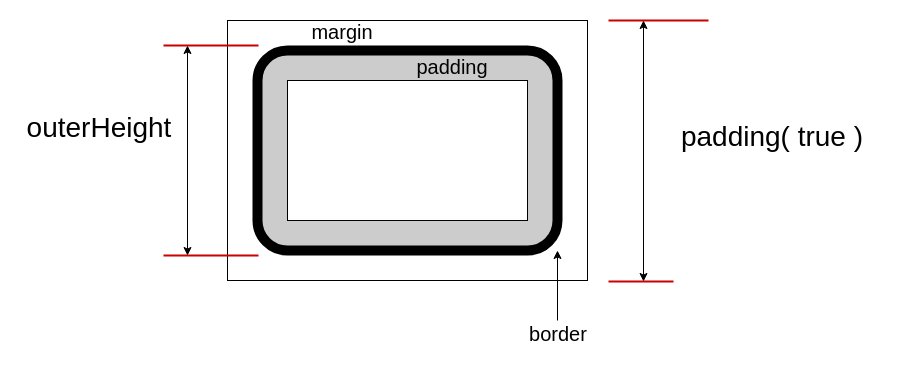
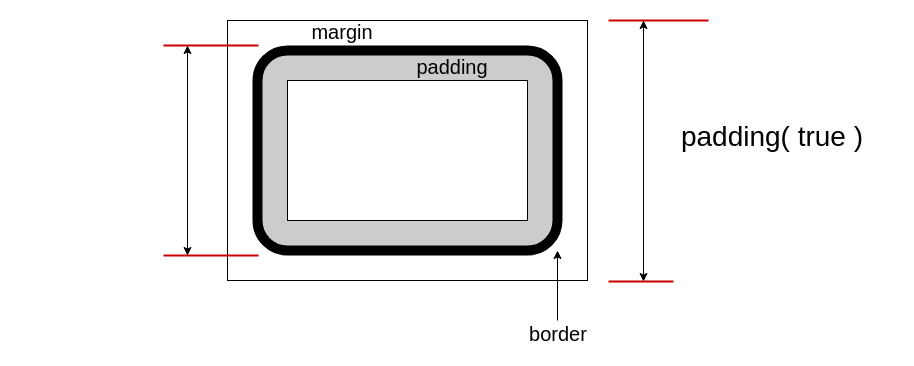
(100, 128) -> none
